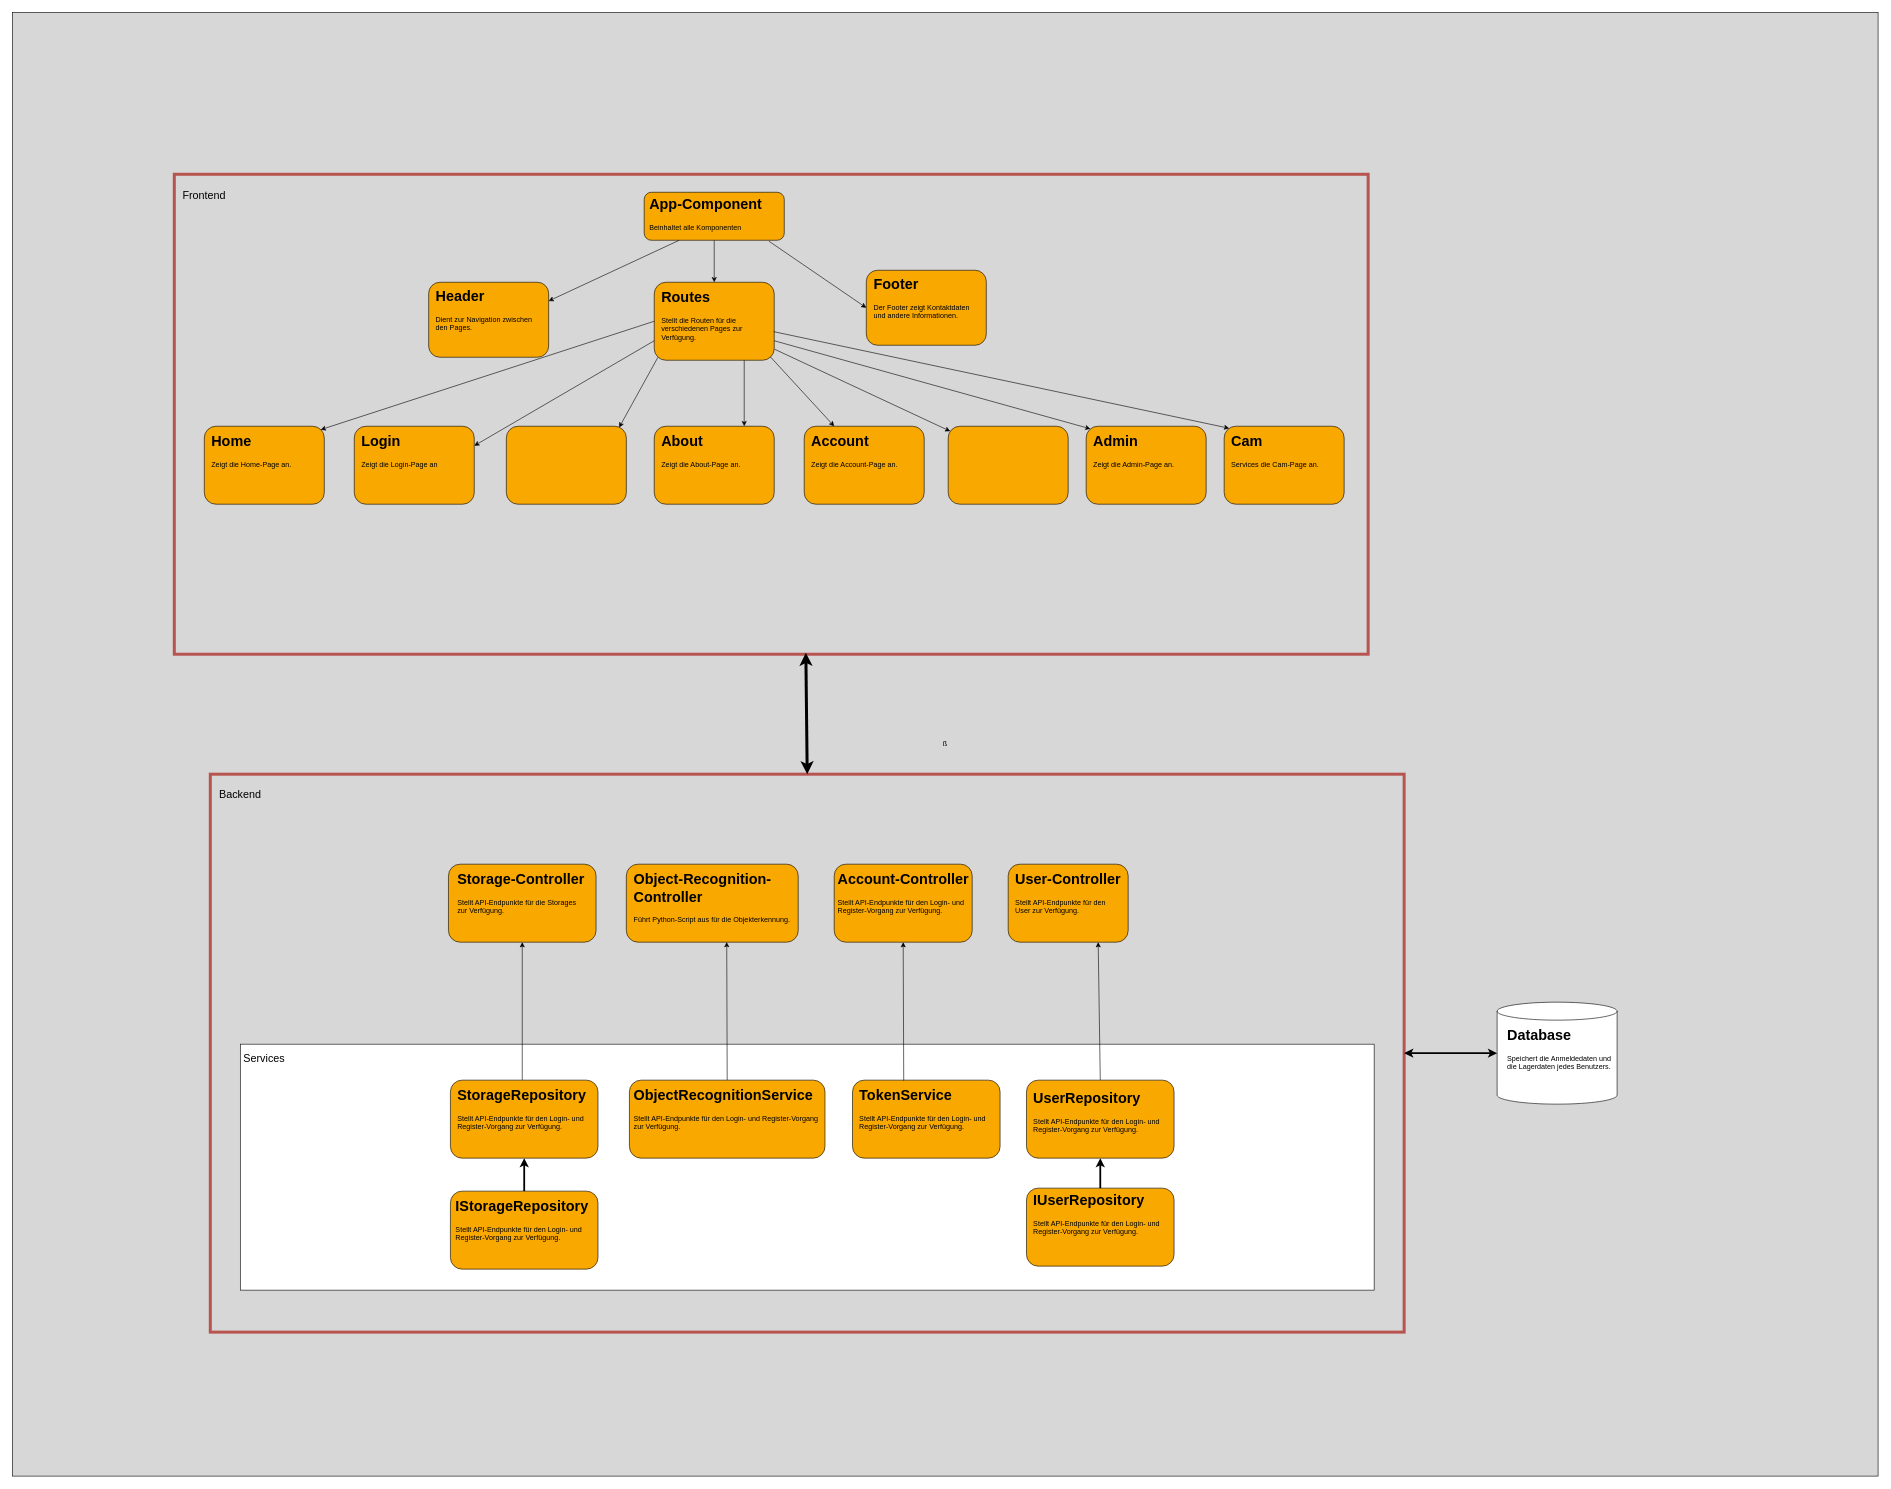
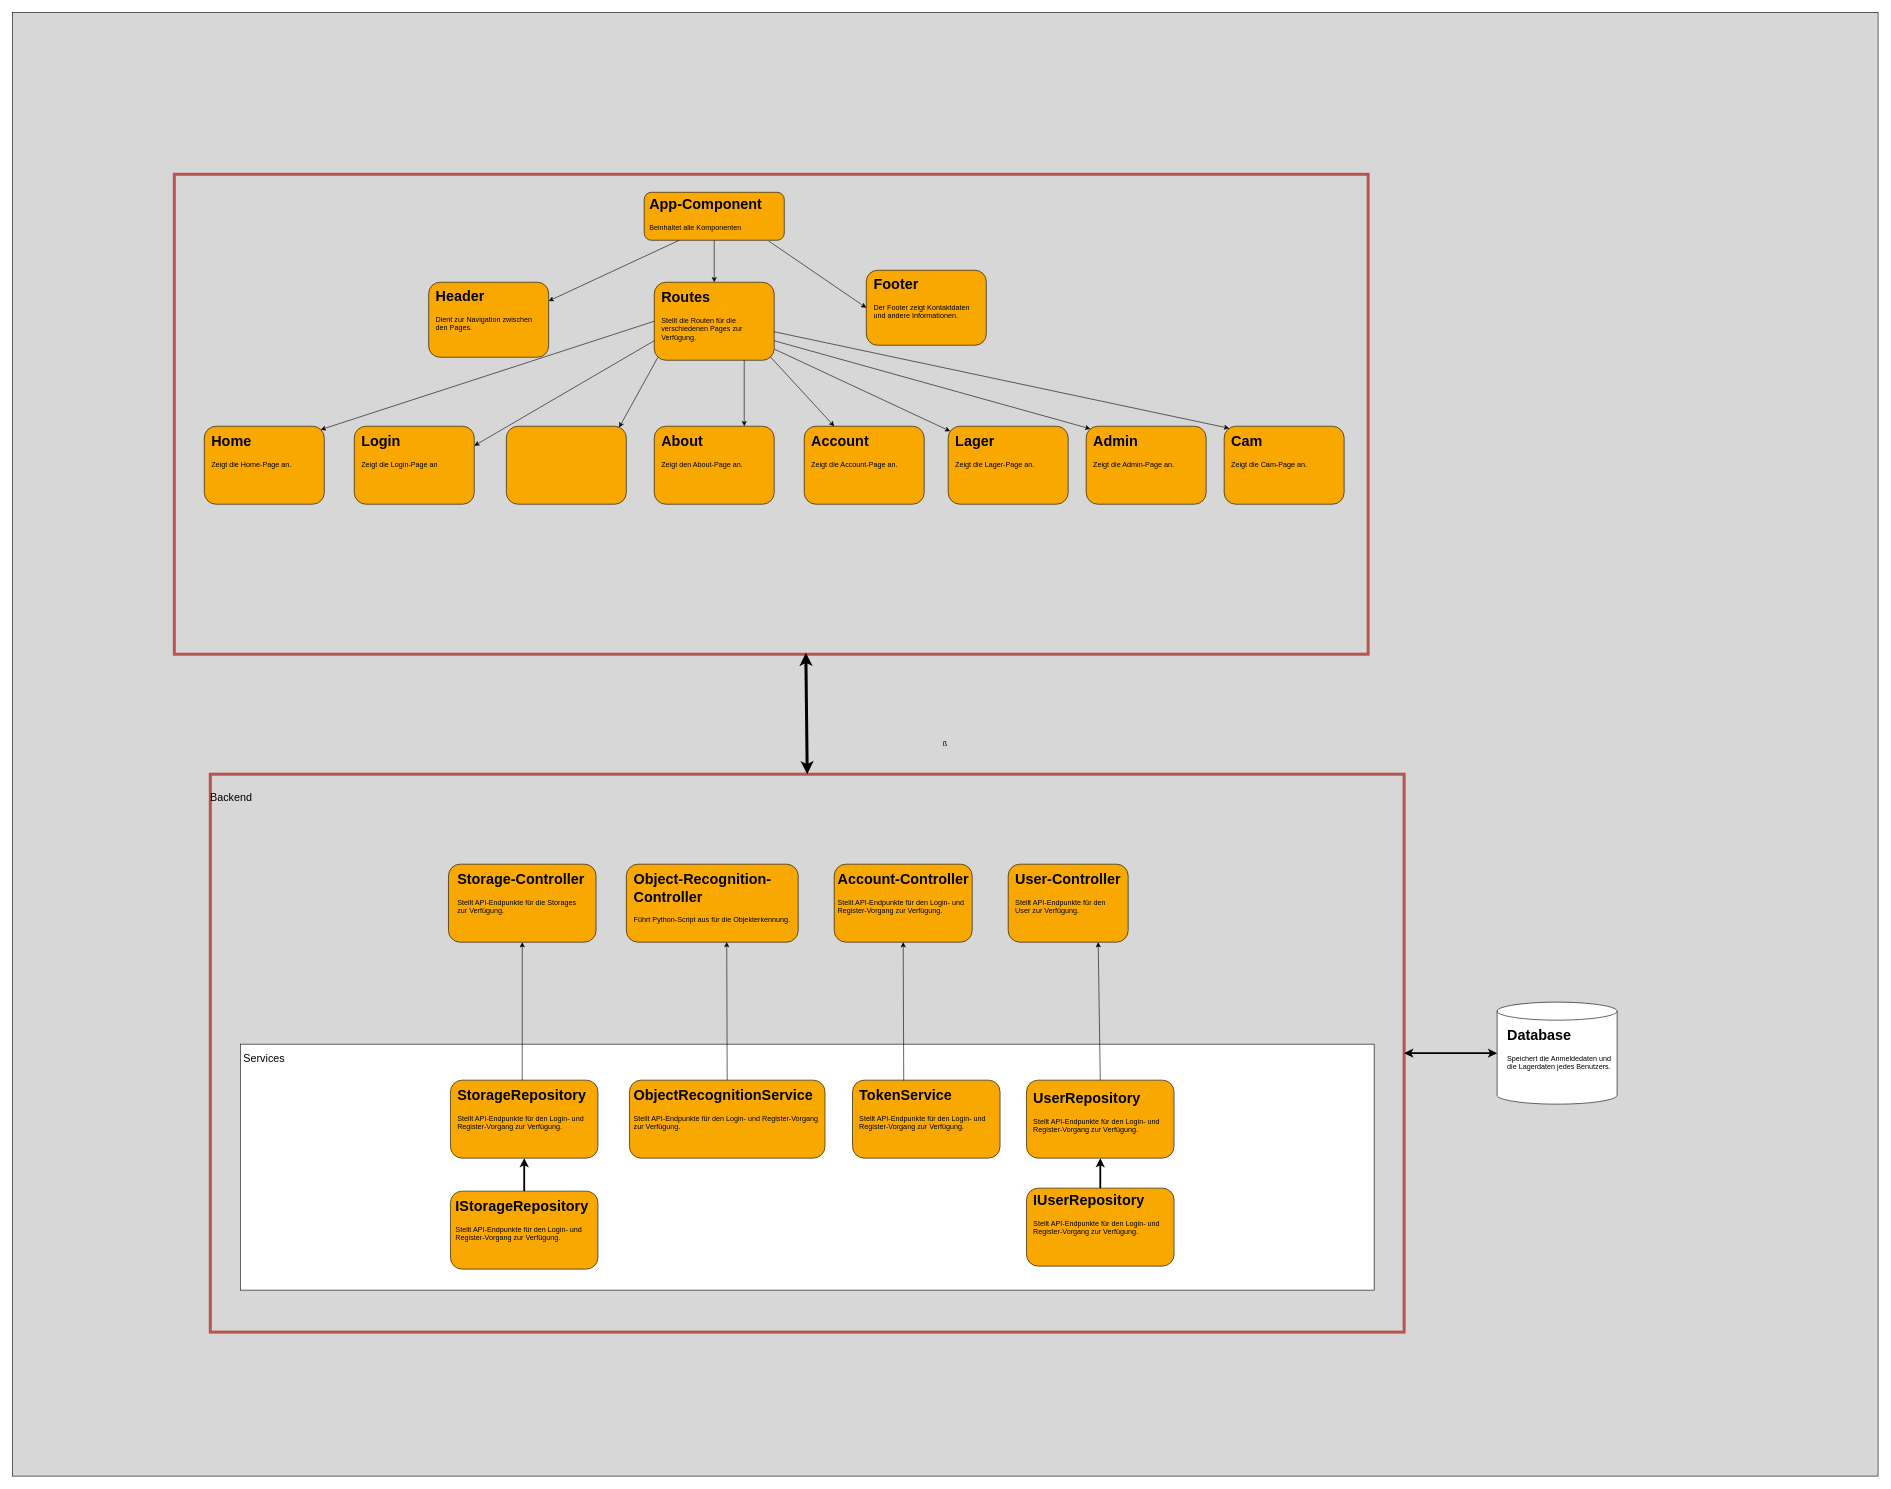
(204, 195) -> none
(704, 442) -> (705, 442)
(1276, 442) -> (1270, 442)
none -> (1008, 465)
(240, 795) -> (231, 798)
